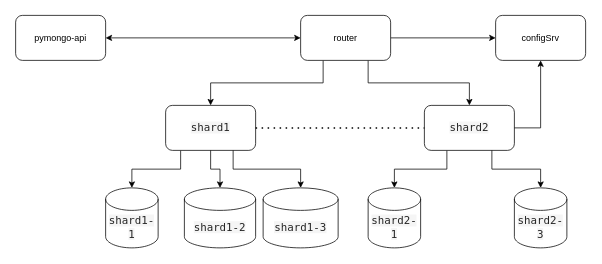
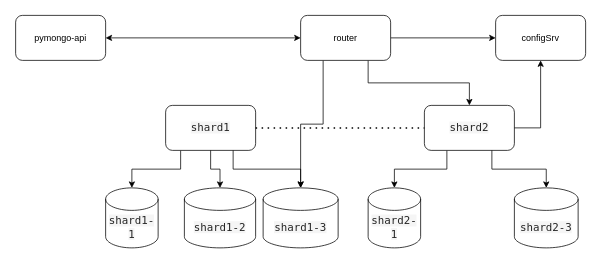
(210, 90) -> (313, 124)
(540, 218) -> (546, 218)
